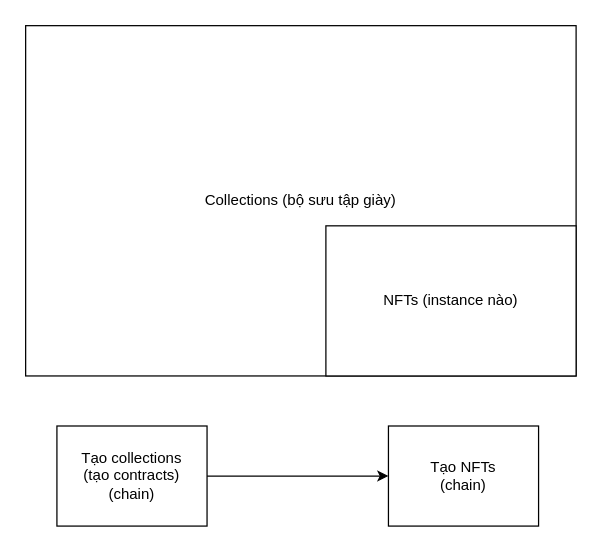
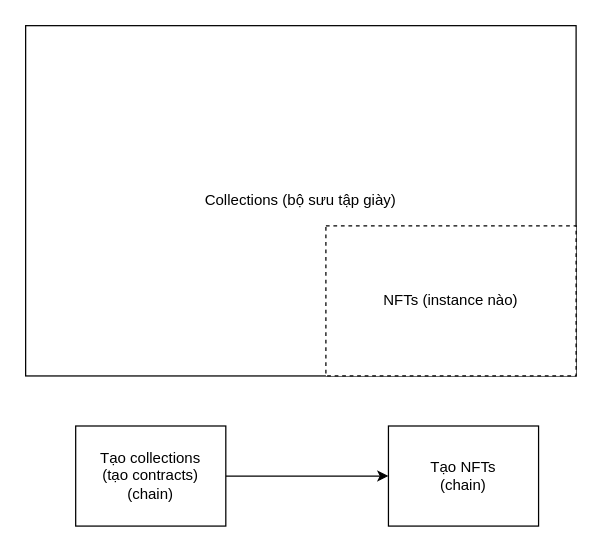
(451, 301) -> (451, 301)
(132, 476) -> (151, 476)
